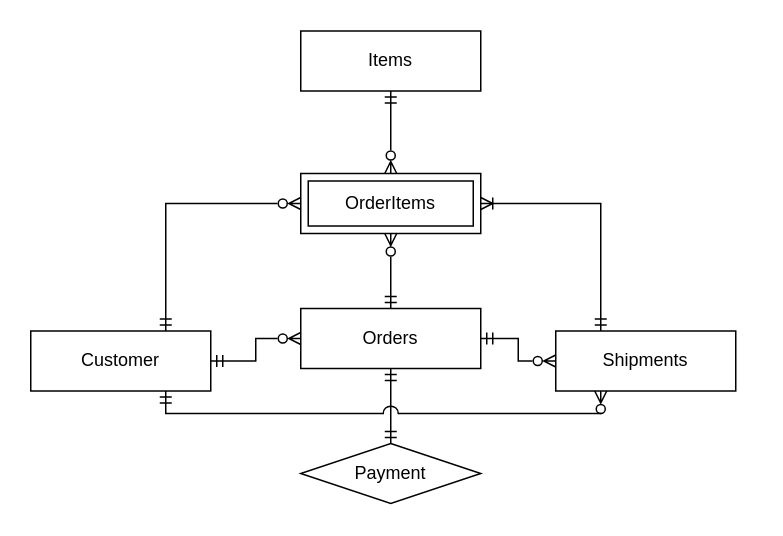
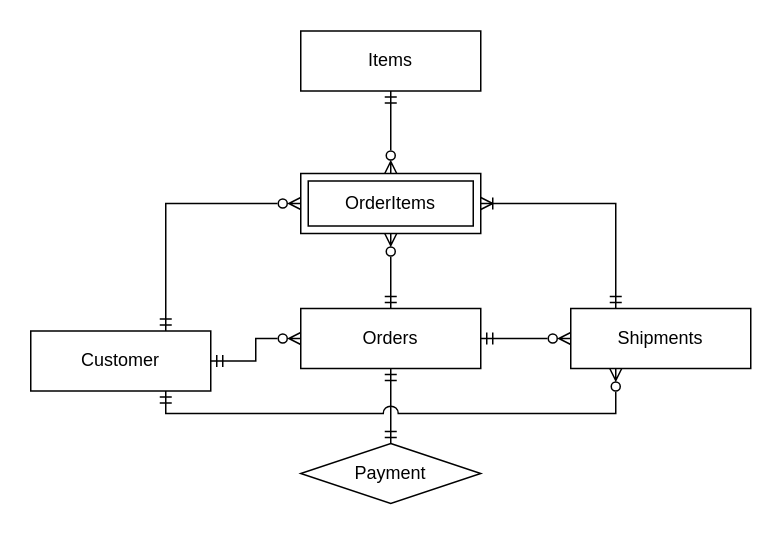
(646, 361) -> (661, 338)
